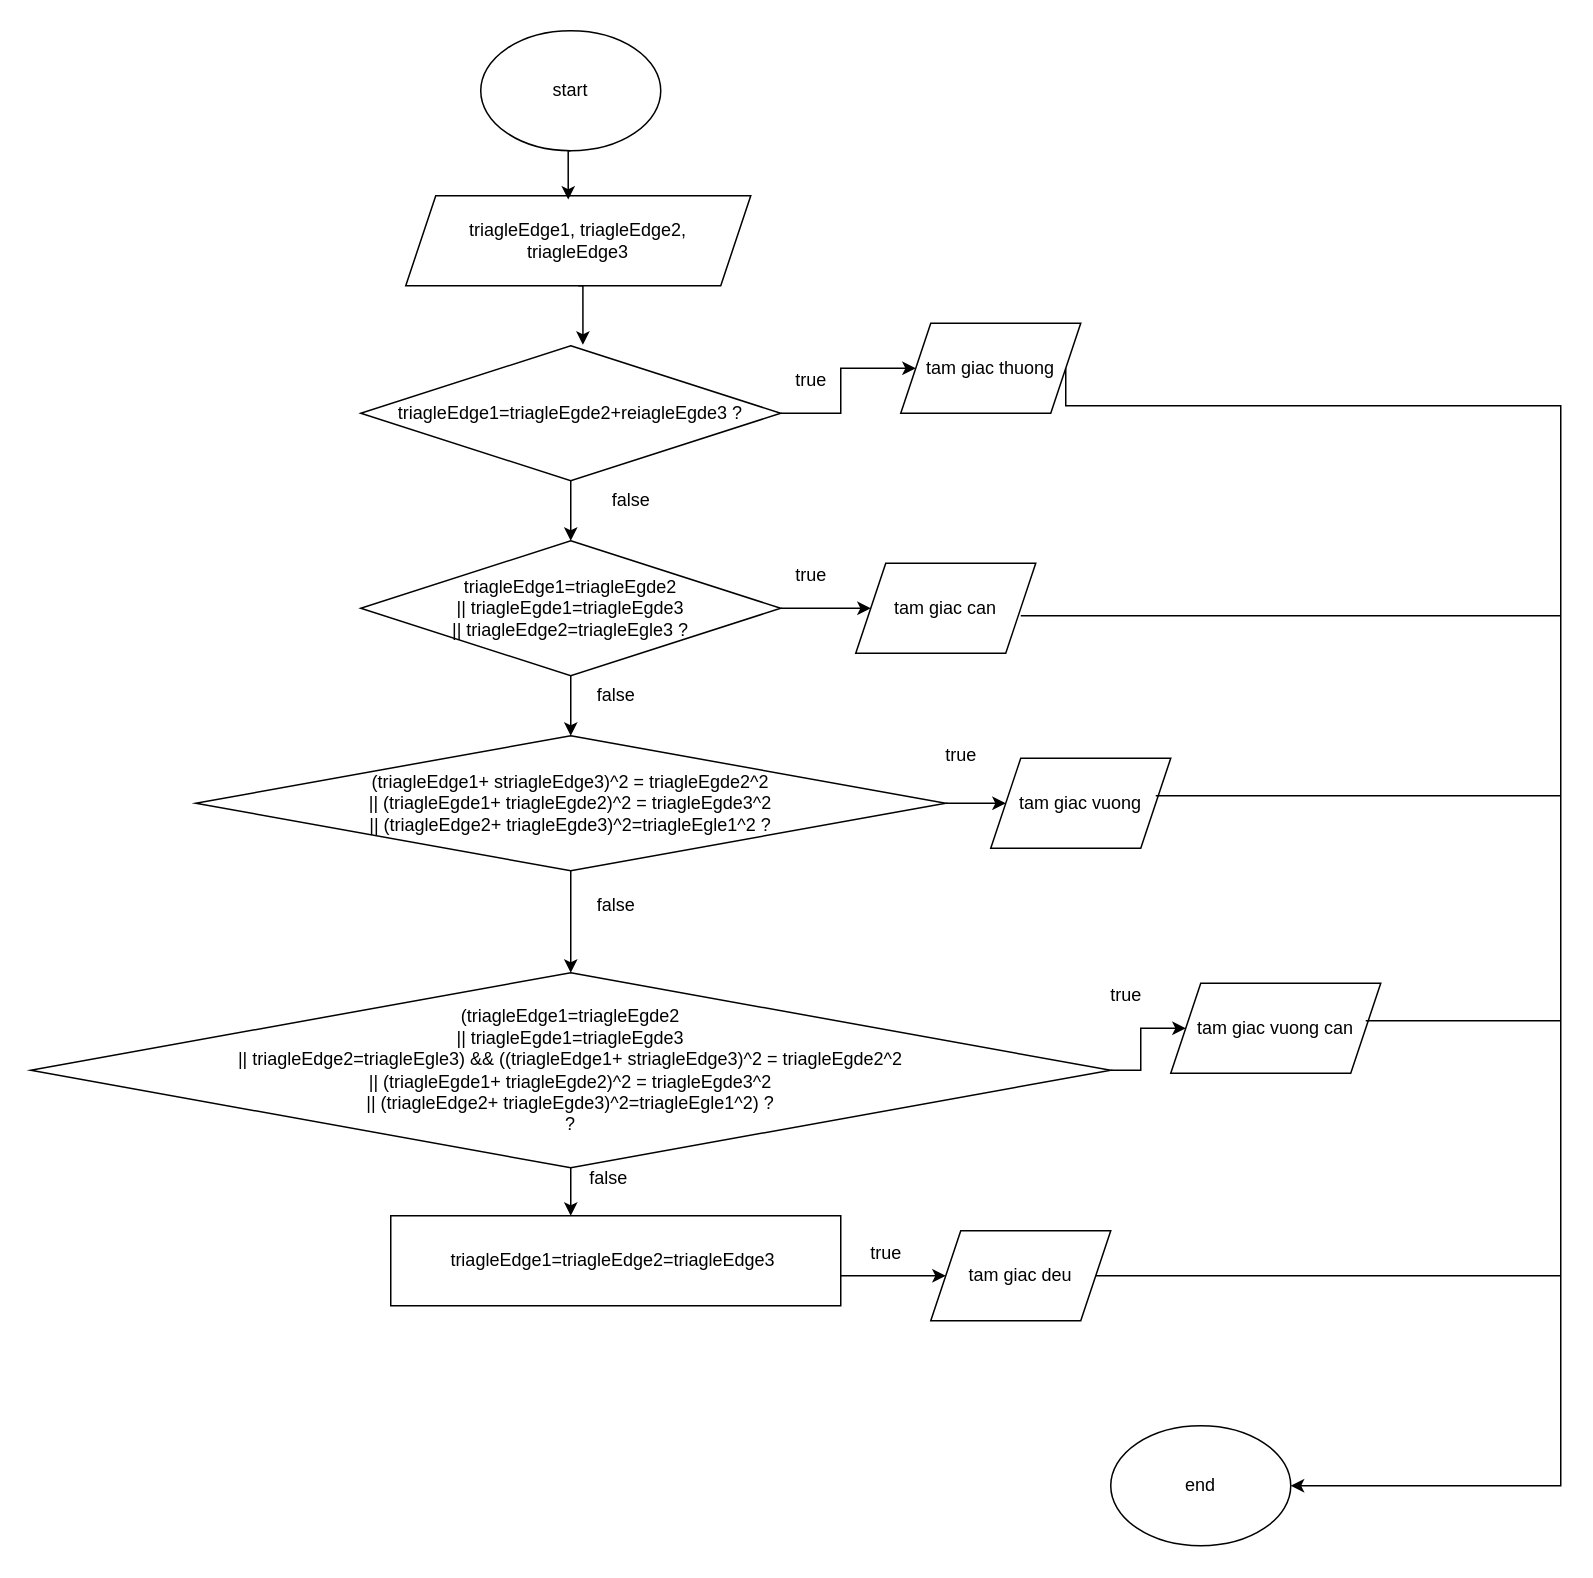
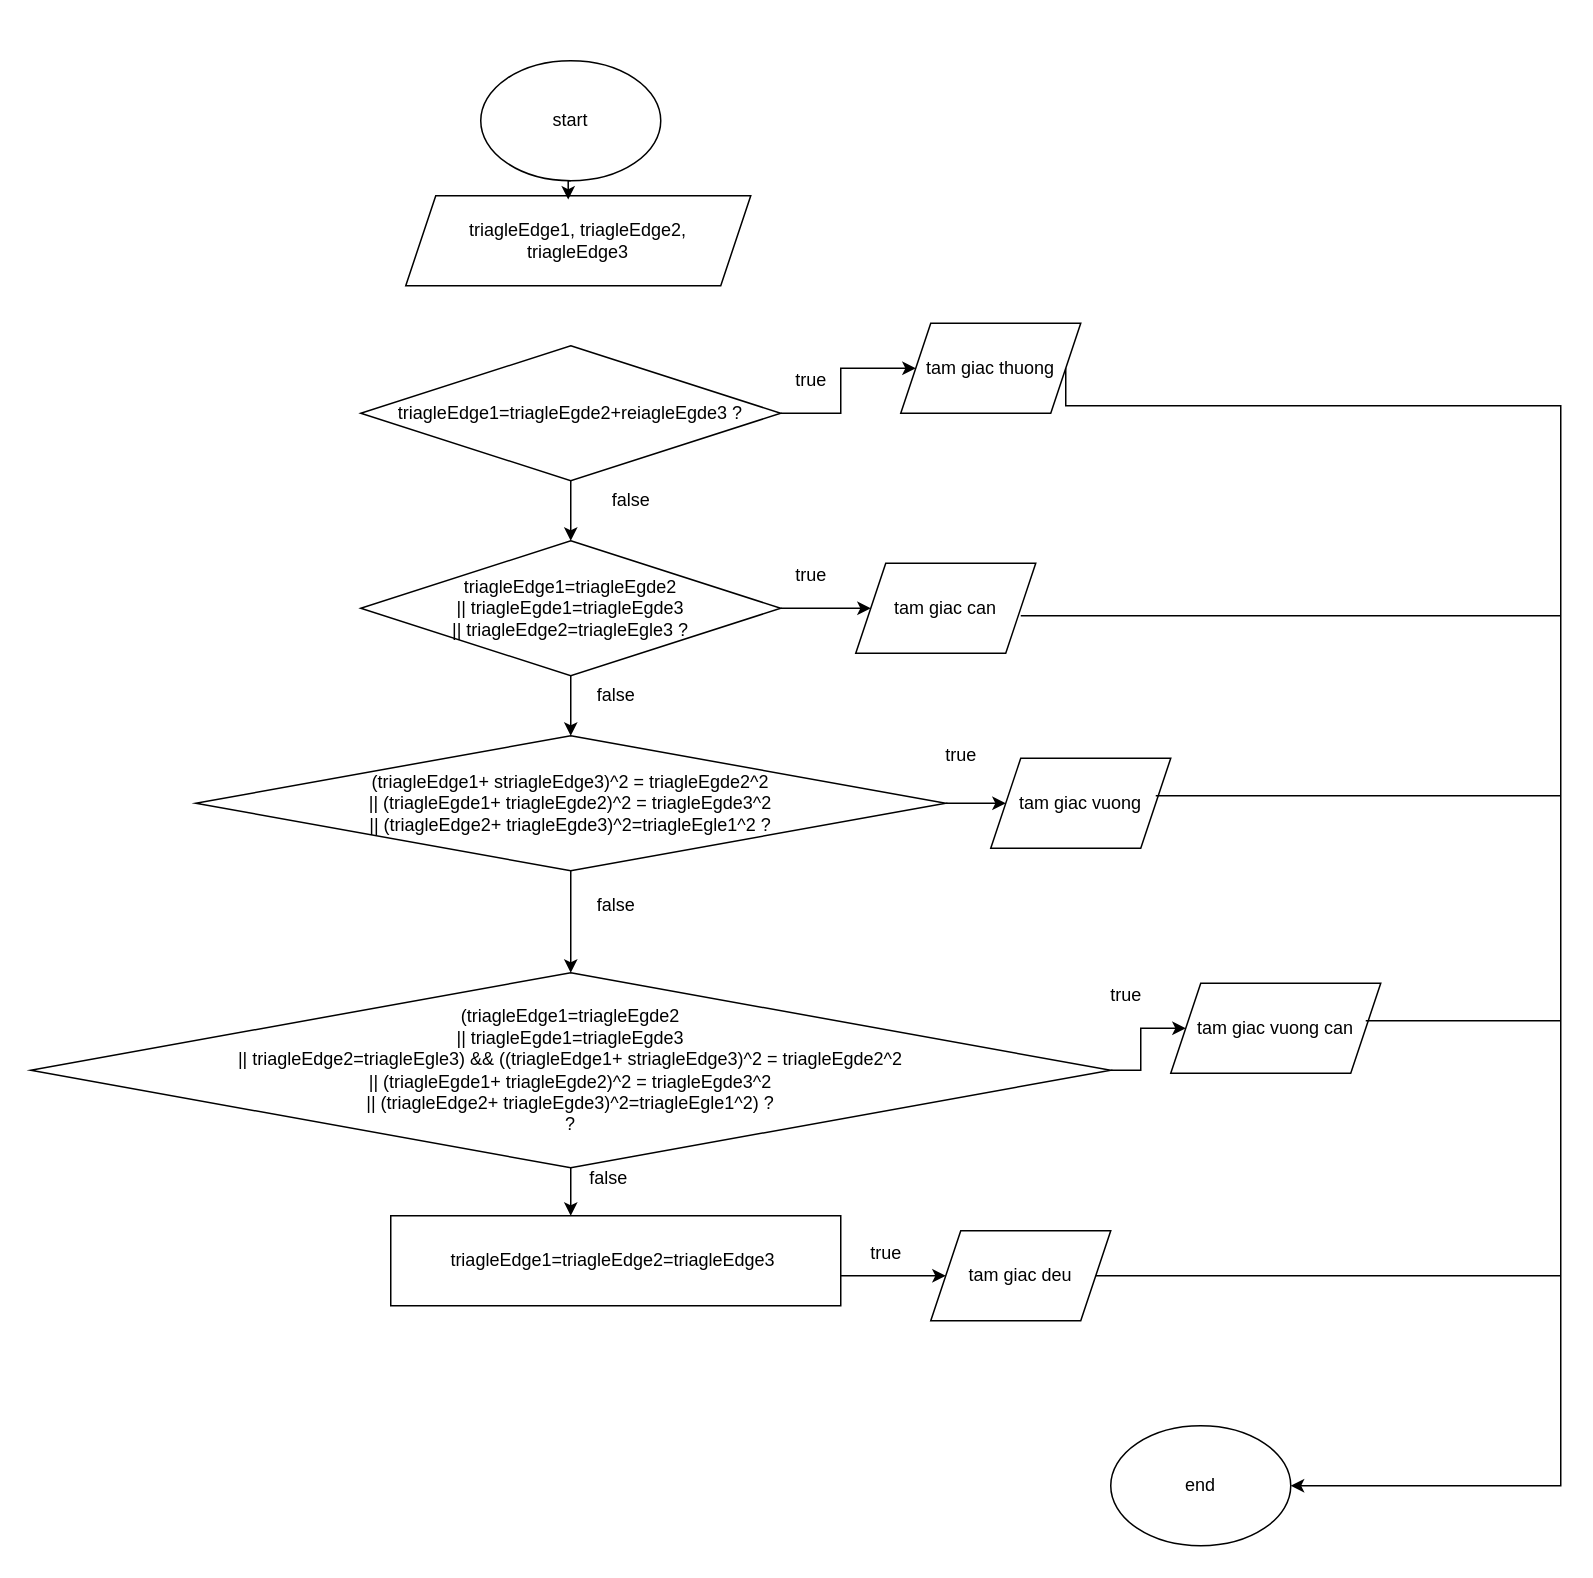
(571, 91) -> (571, 121)
(583, 309) -> none
